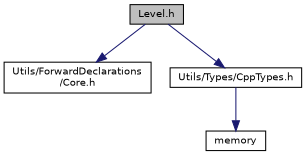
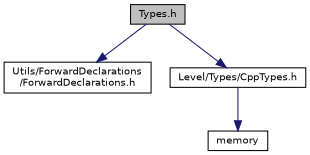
(157, 14) -> (158, 14)
(78, 78) -> (78, 78)
(236, 78) -> (238, 78)
